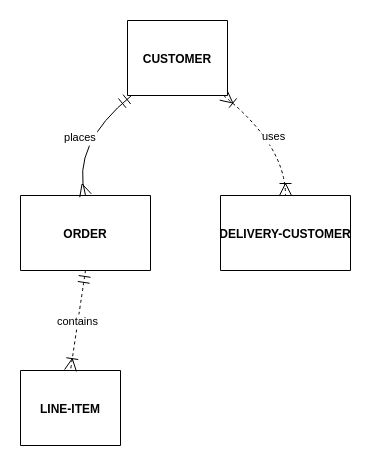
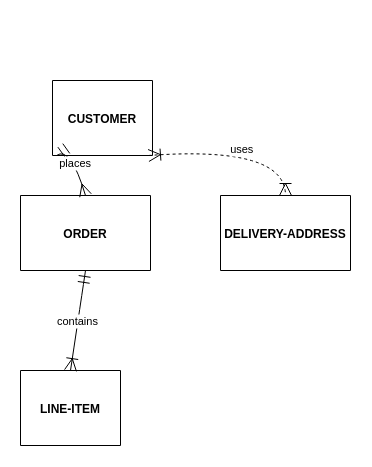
(178, 58) -> (103, 118)
(285, 234) -> (285, 234)
(74, 349) -> (74, 349)
